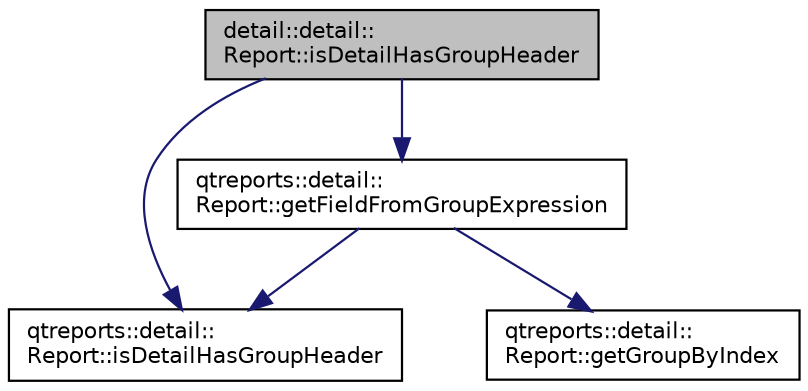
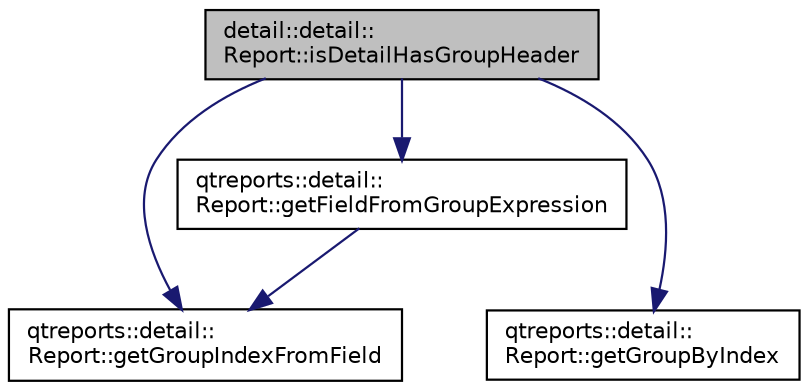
(513, 264) -> (646, 158)
(205, 345) -> (205, 345)
